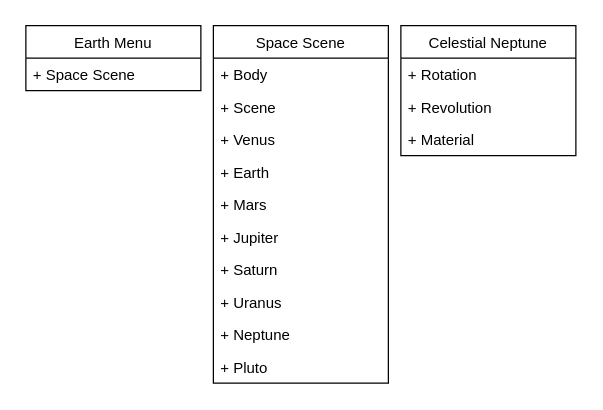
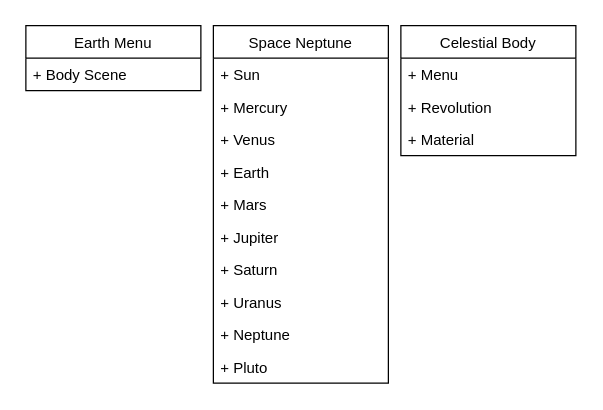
(300, 43) -> (300, 43)
(488, 43) -> (488, 43)
(83, 75) -> (79, 75)
(243, 75) -> (239, 75)
(446, 75) -> (431, 75)
(247, 108) -> (256, 108)
